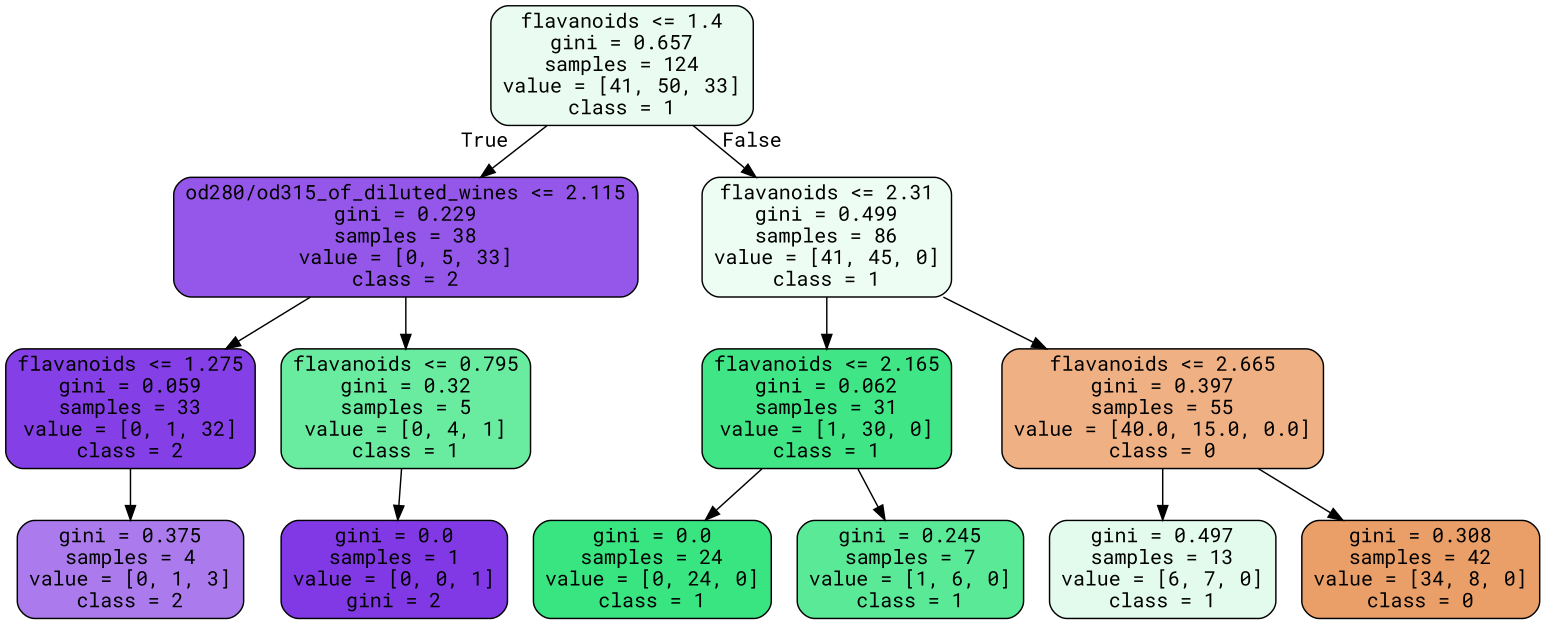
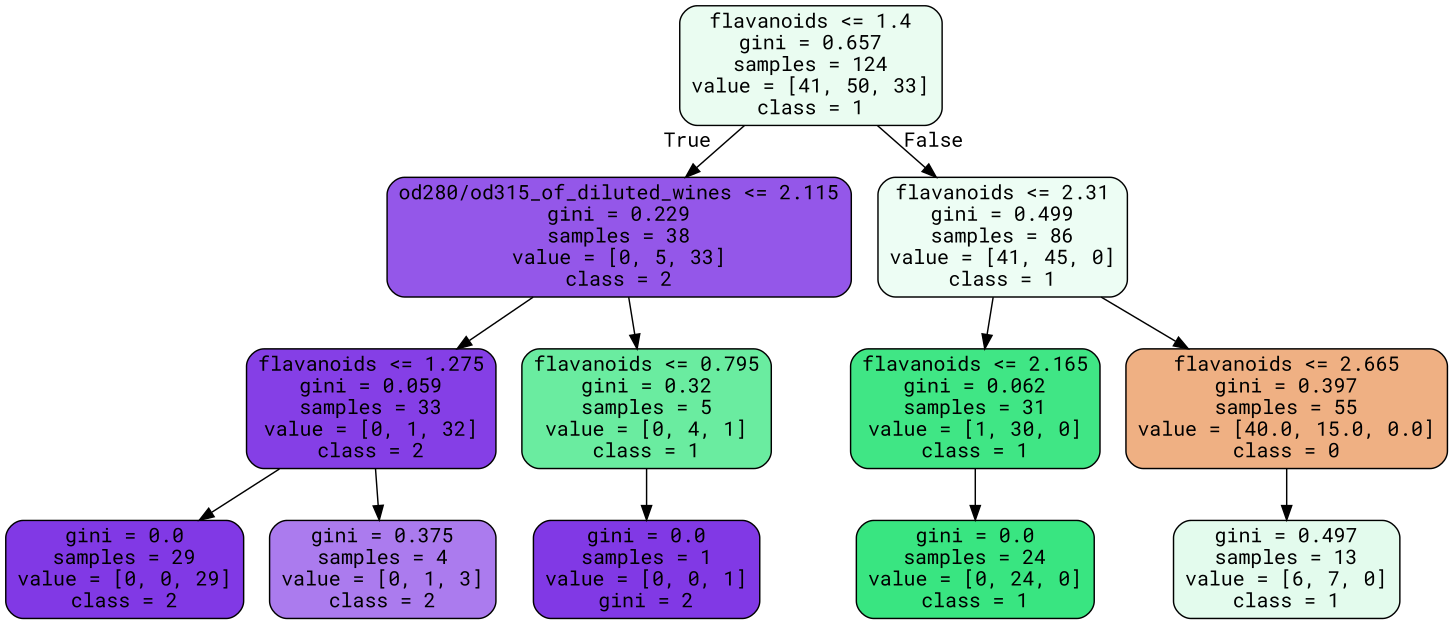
none -> (125, 569)
(910, 569) -> none
(1421, 569) -> none
